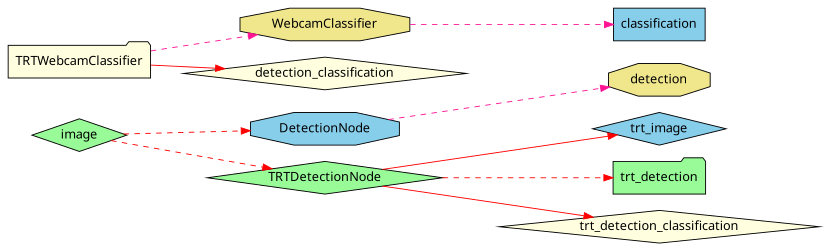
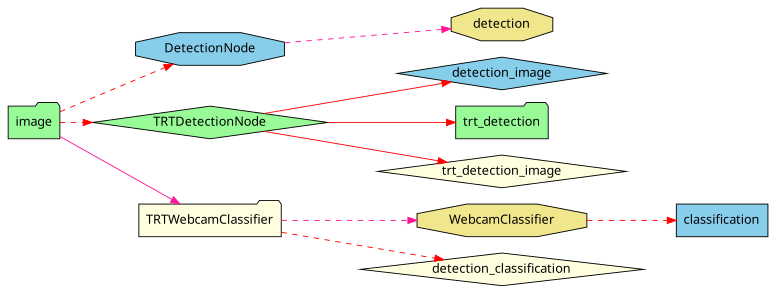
(507, 24) -> (627, 220)
(183, 67) -> (358, 245)
(659, 129) -> (502, 73)
(79, 135) -> (34, 122)
none -> (116, 168)
(523, 178) -> (387, 122)
(659, 227) -> (502, 171)
